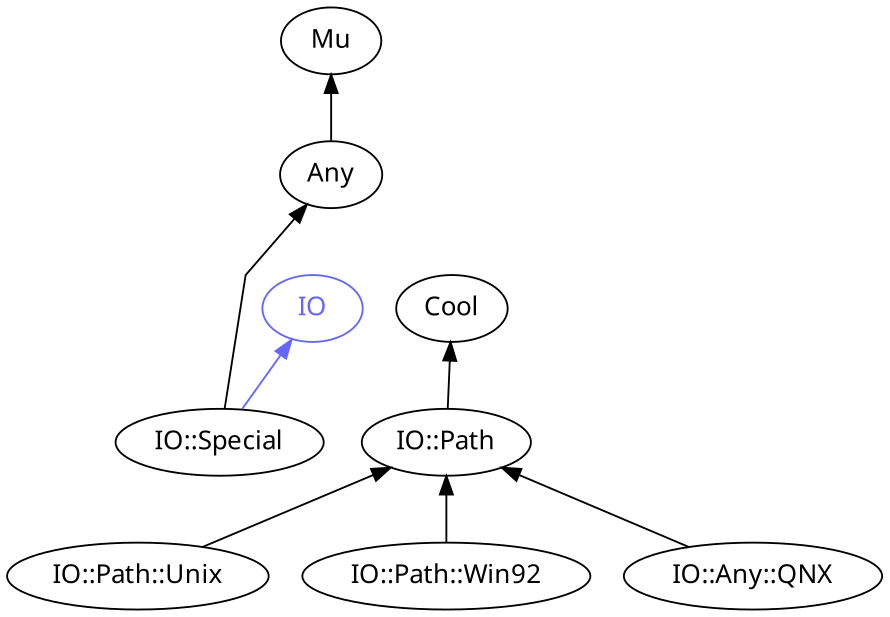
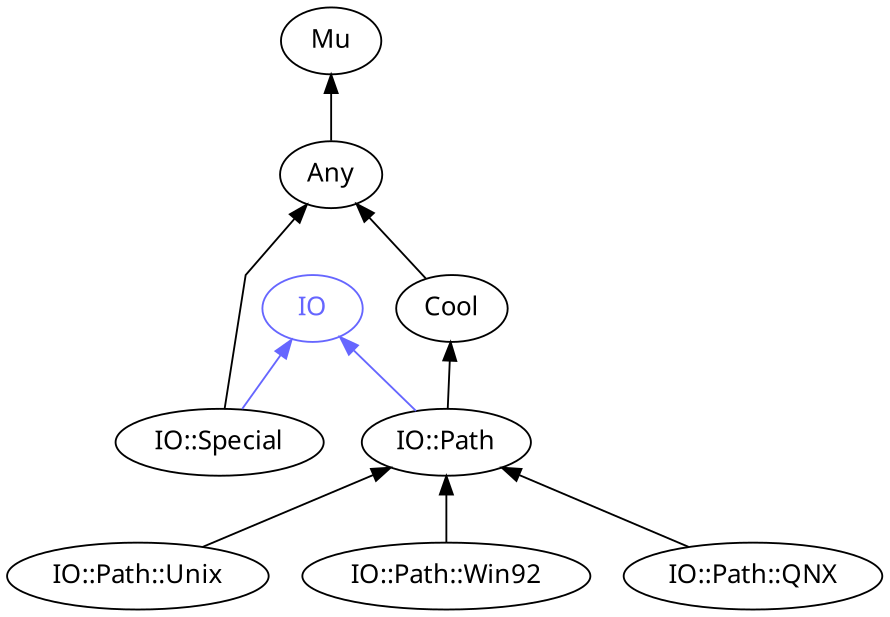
none -> (397, 248)
none -> (385, 381)
(753, 576) -> (753, 576)
